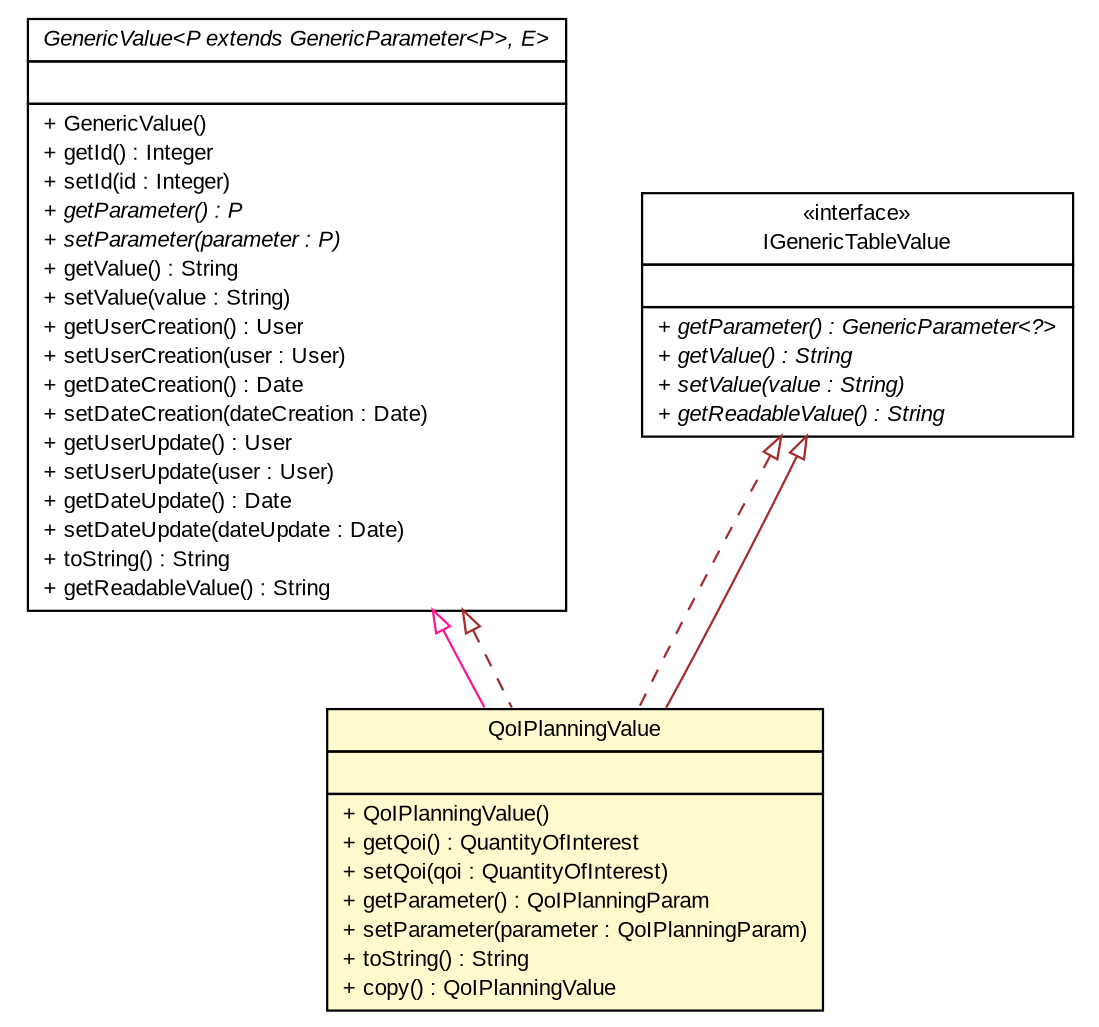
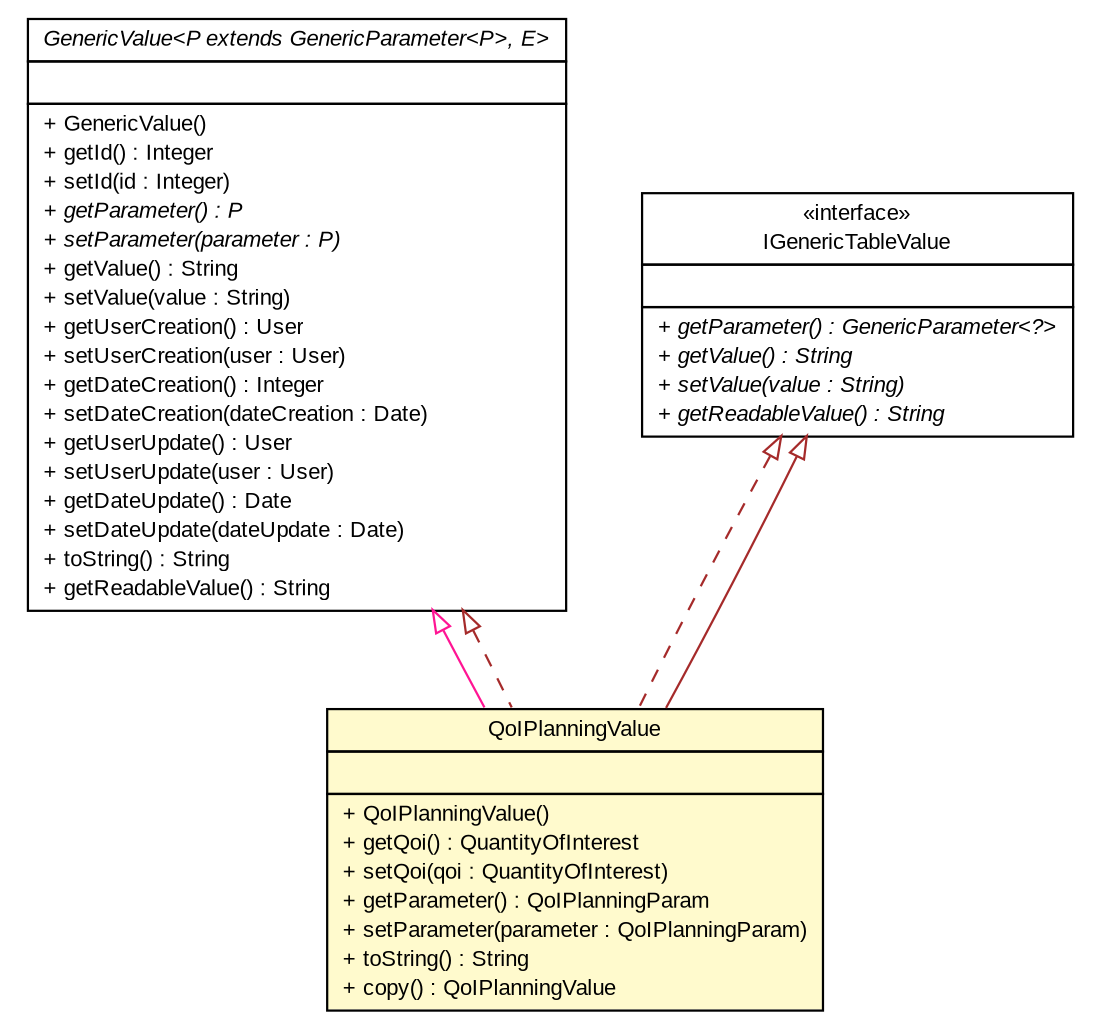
(174, 385) -> (184, 385)
